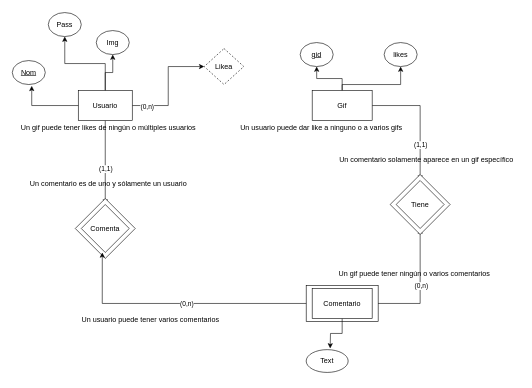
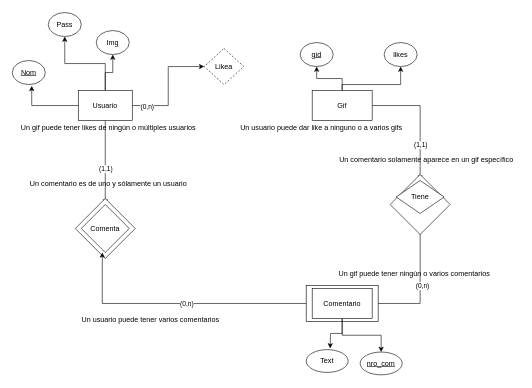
(420, 204) -> (420, 197)
none -> (381, 337)
none -> (381, 363)
